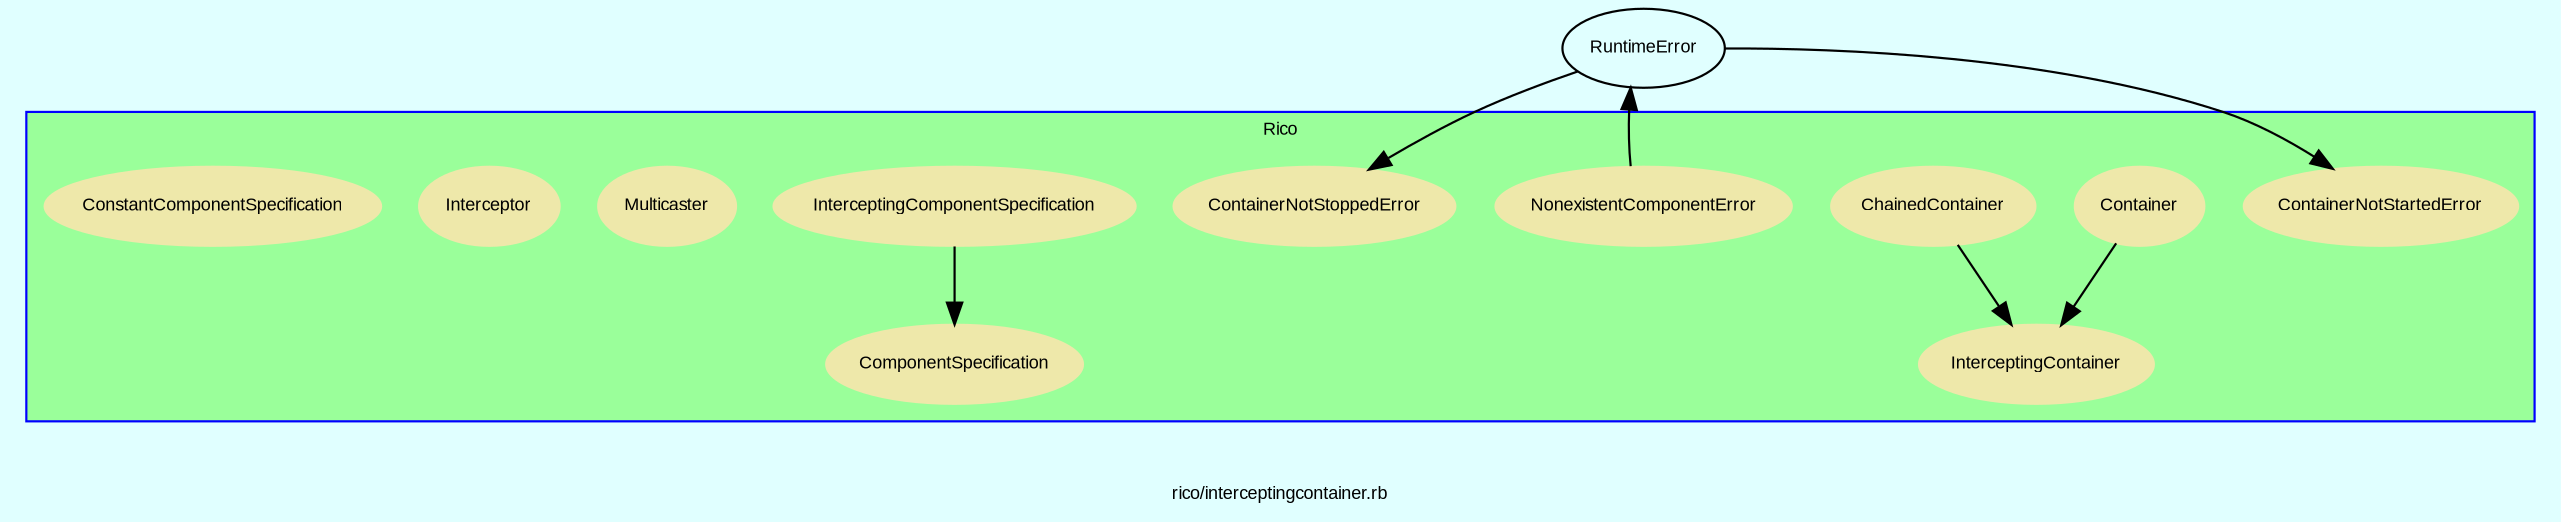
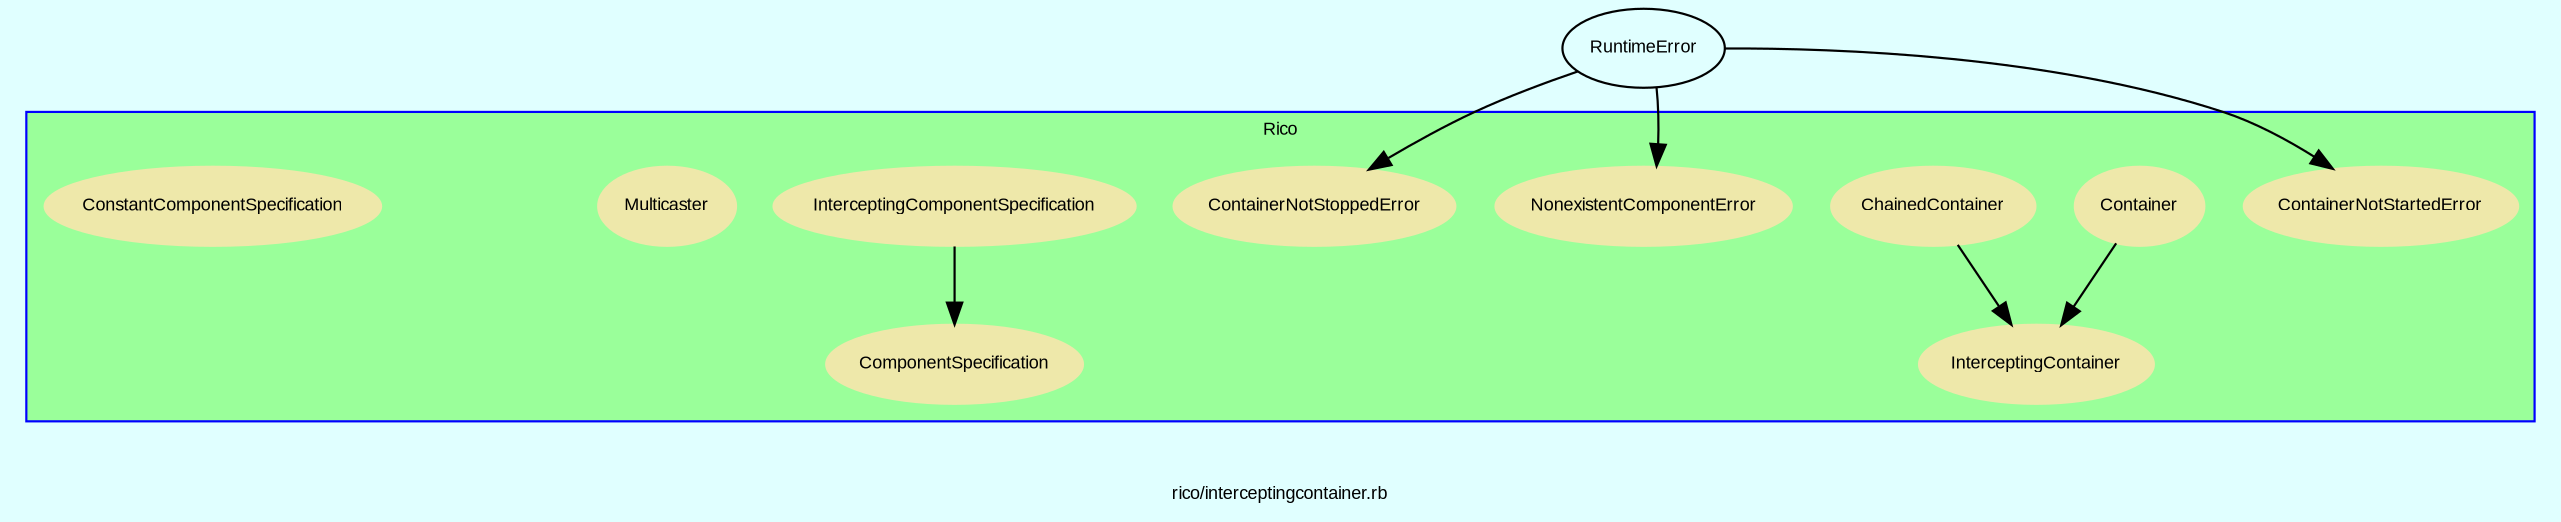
(1629, 138) -> (1658, 126)
(489, 206) -> none
